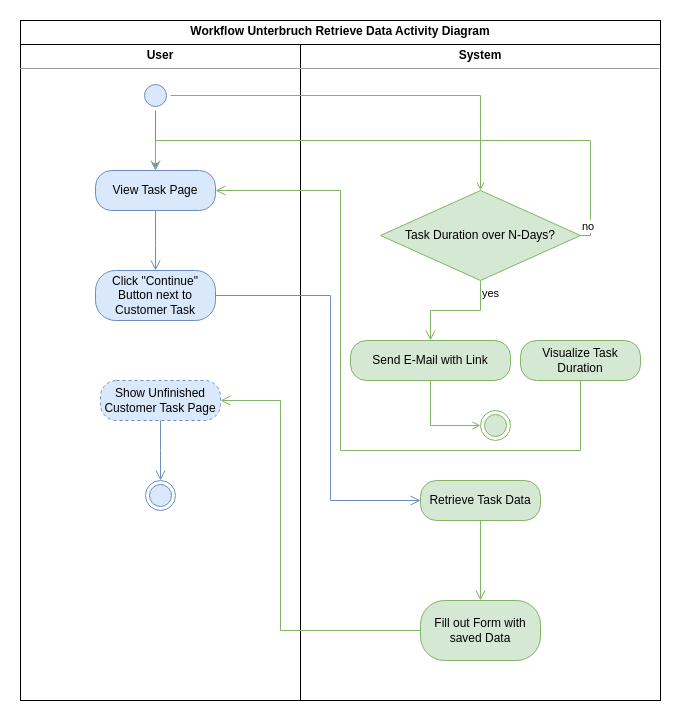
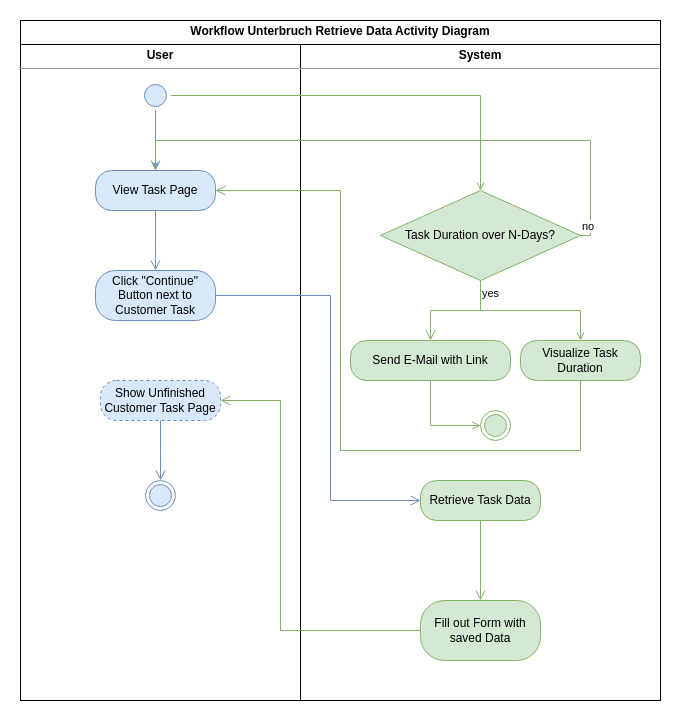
none -> (545, 311)
